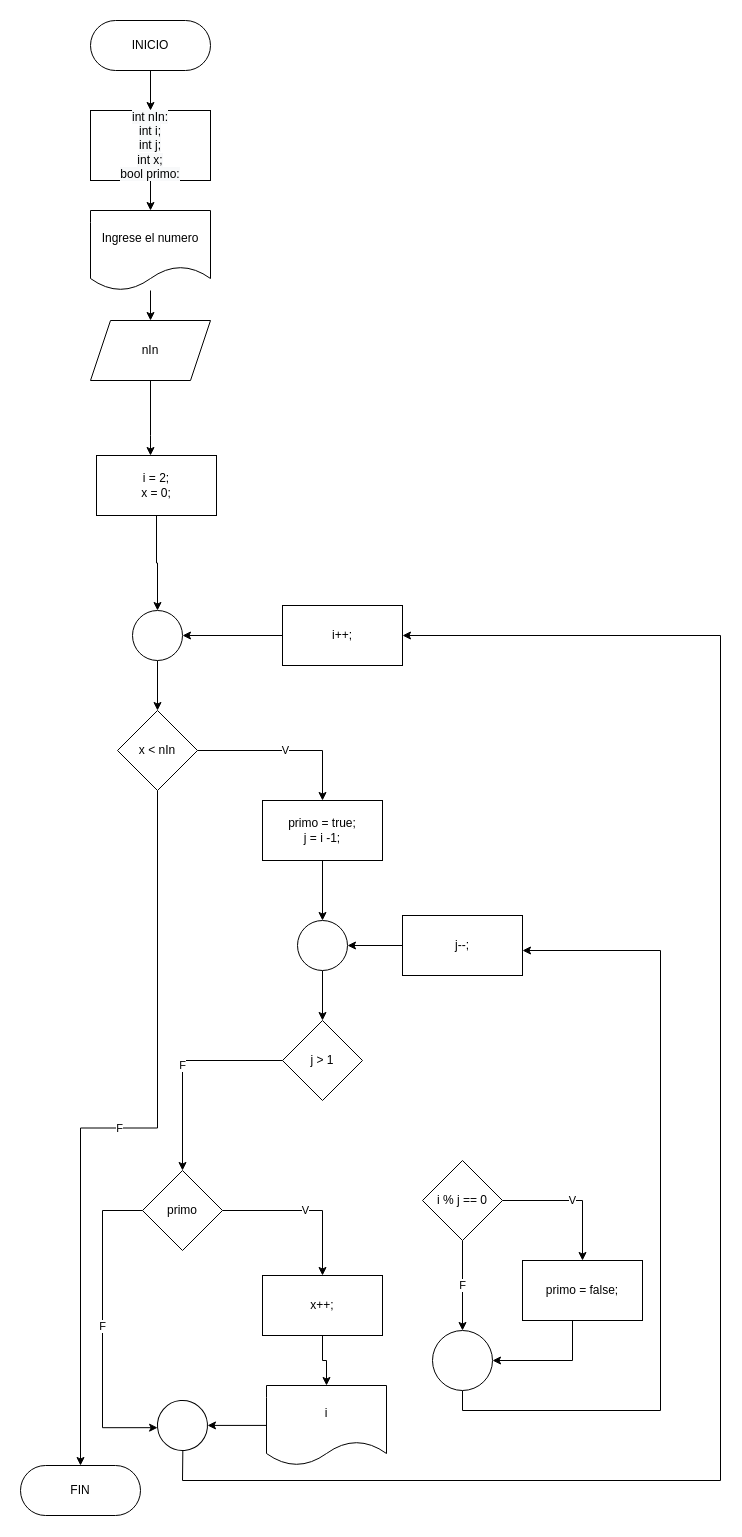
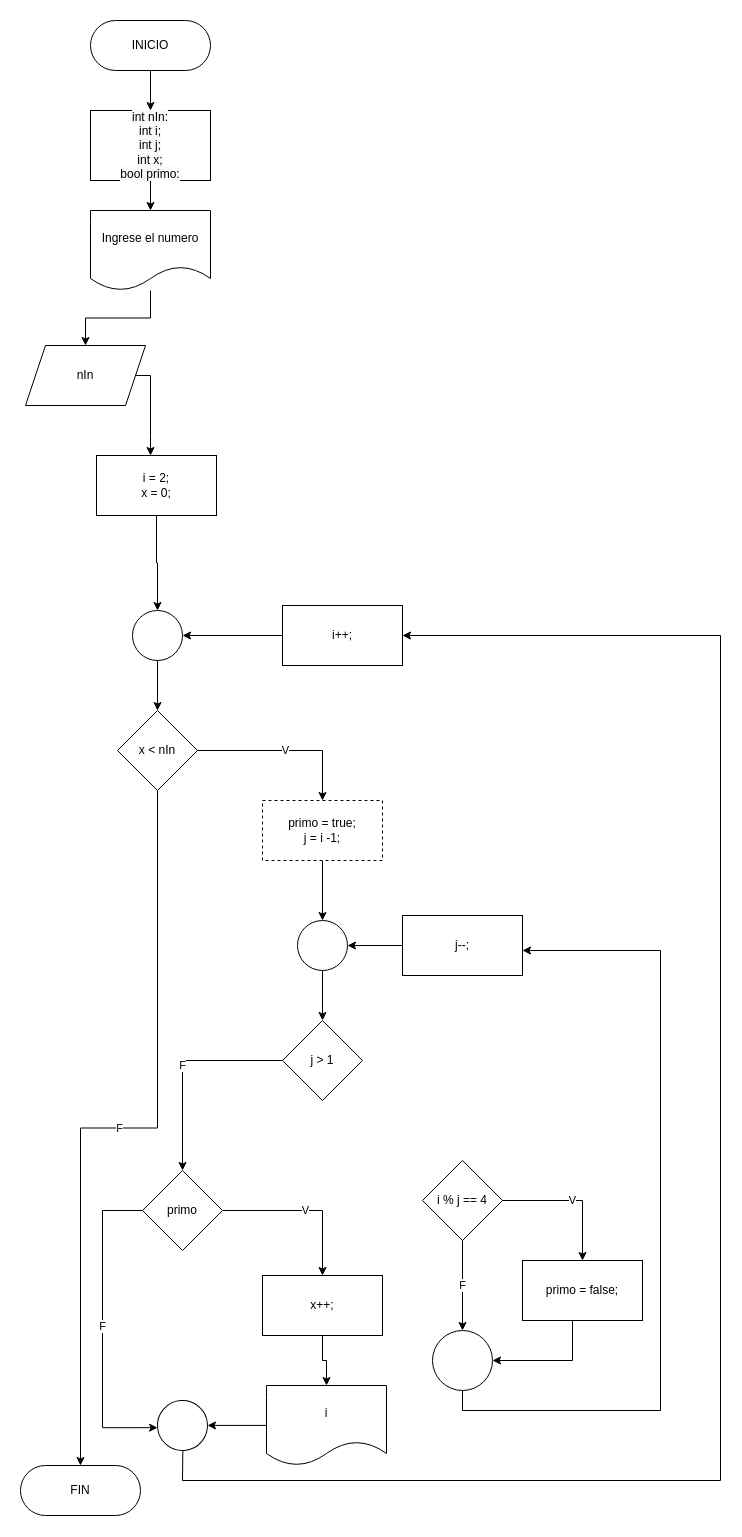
(151, 351) -> (86, 376)
(323, 831) -> (323, 831)
(463, 1201) -> (463, 1201)
